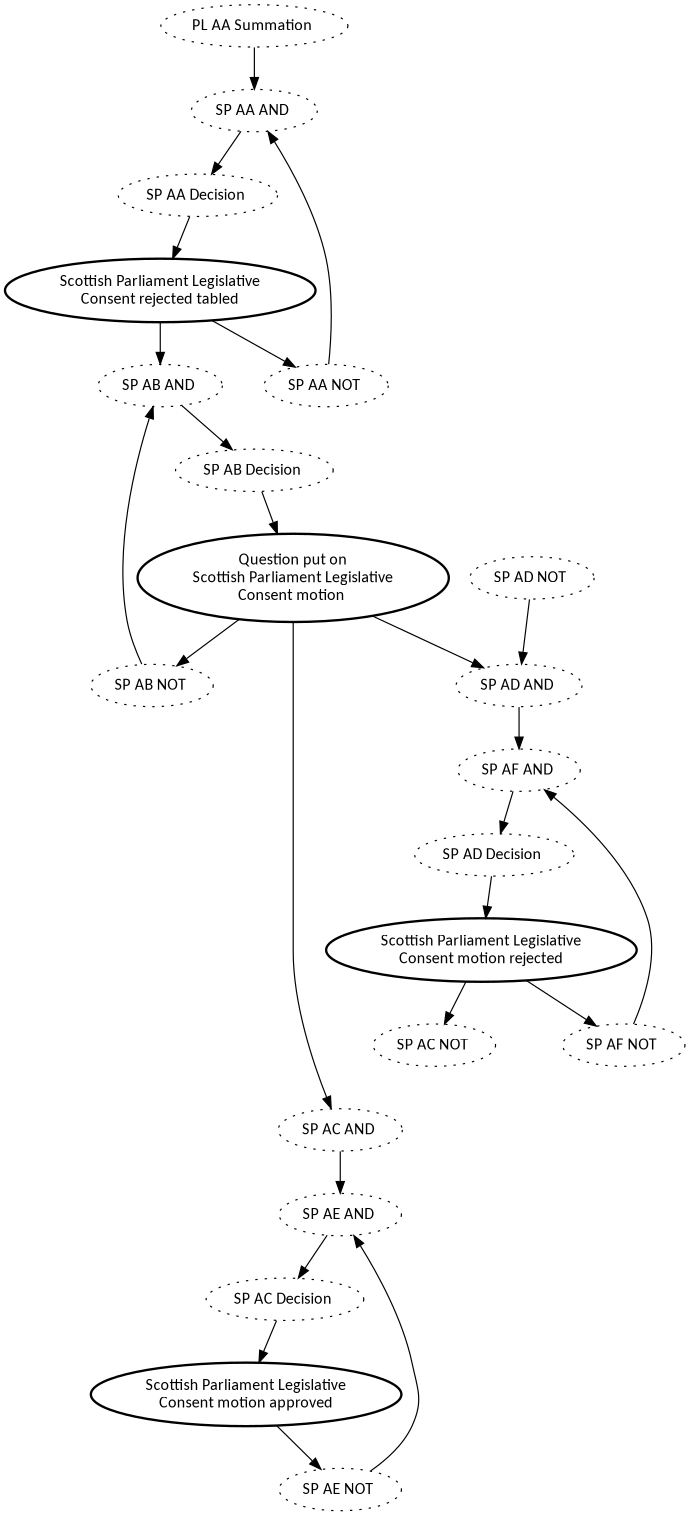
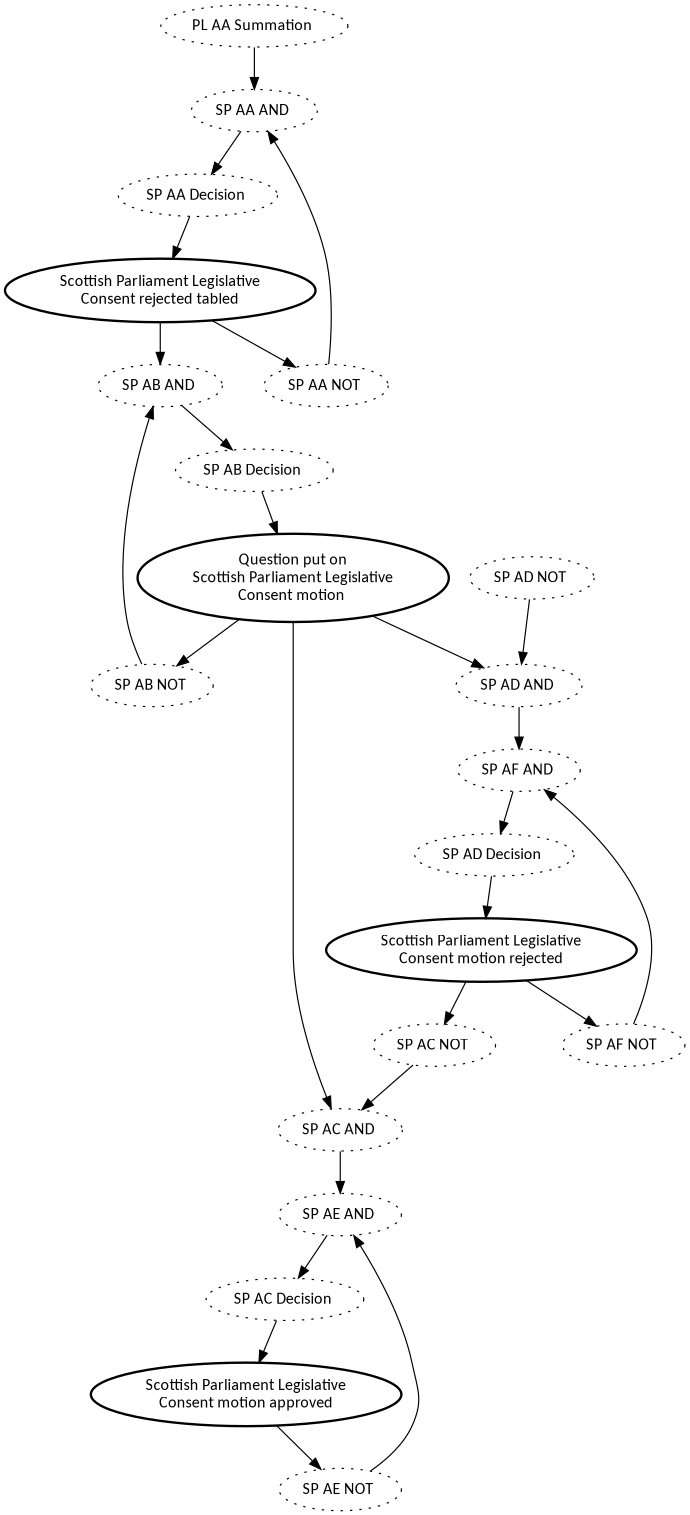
none -> (392, 1083)
